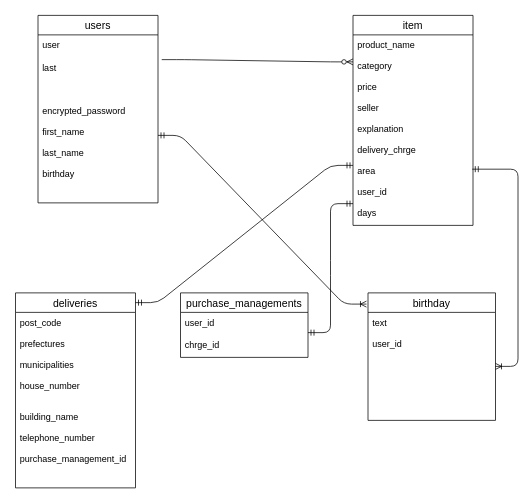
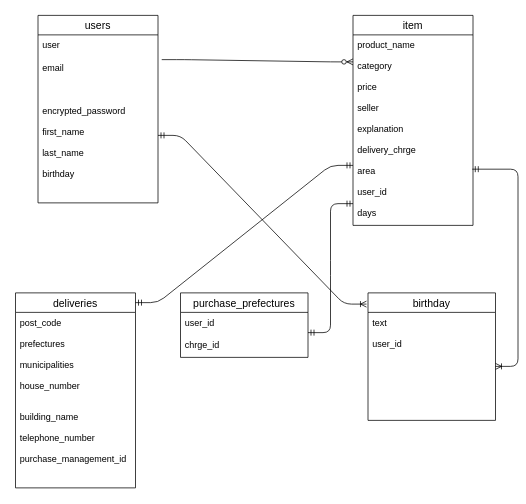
(51, 68) -> (52, 68)
(244, 303) -> (244, 303)
